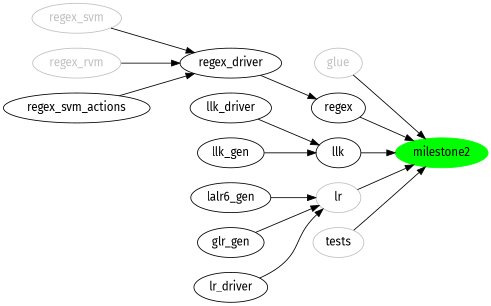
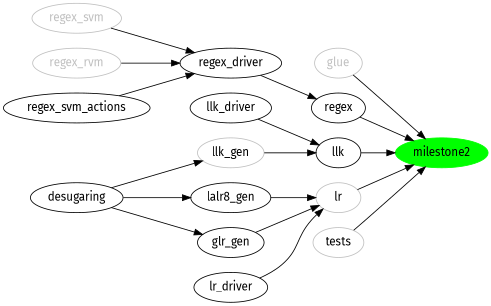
(231, 153) -> (231, 153)
none -> (77, 198)
(231, 198) -> (231, 198)
